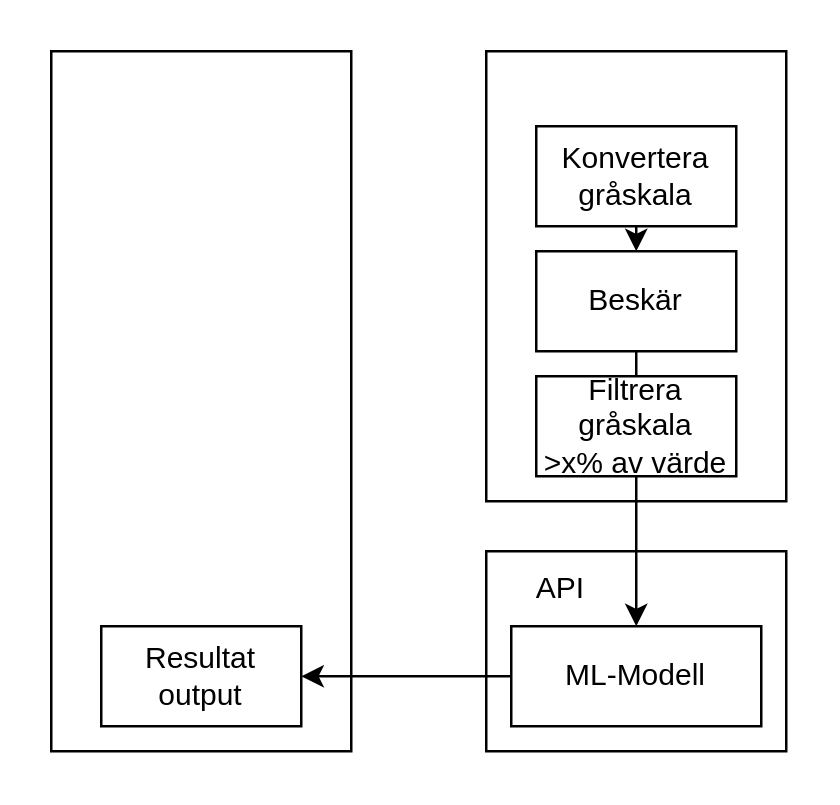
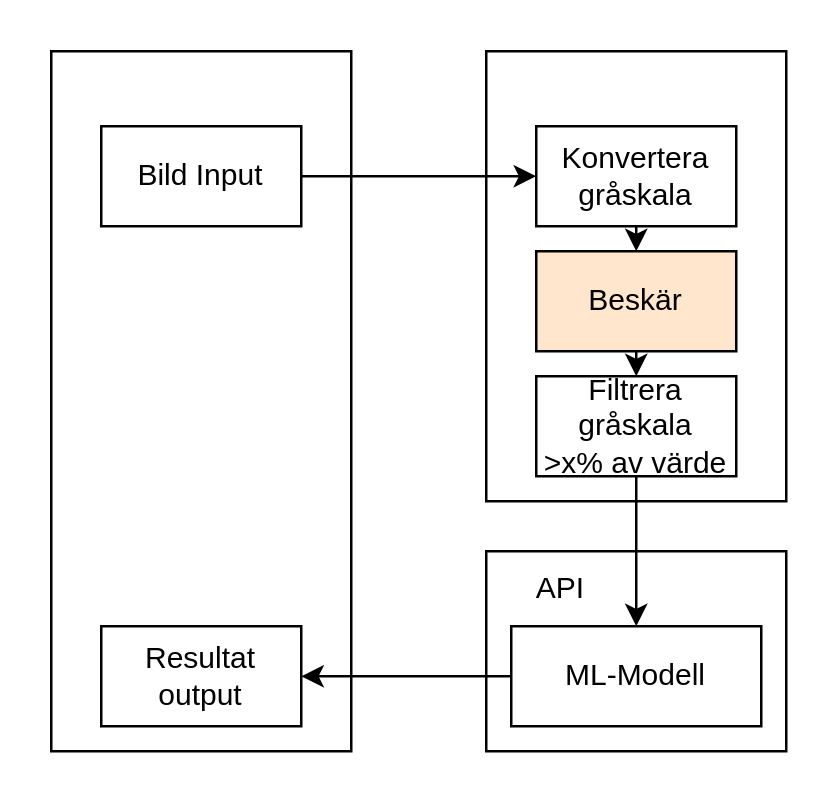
none -> (201, 176)
none -> (410, 176)
(636, 301) -> (636, 301)
(636, 365) -> (636, 358)
